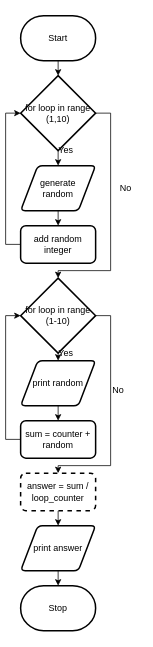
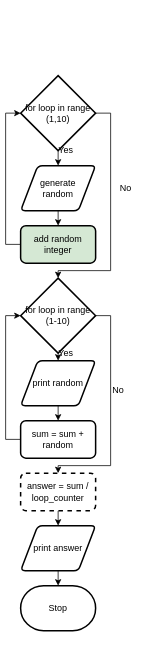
(58, 38) -> none
(58, 67) -> none
(58, 244) -> (58, 244)
(58, 439) -> (58, 439)
